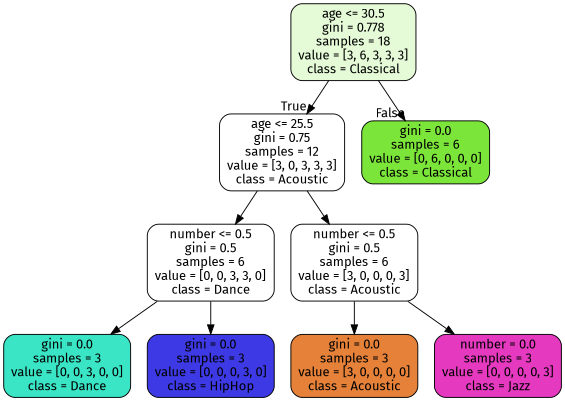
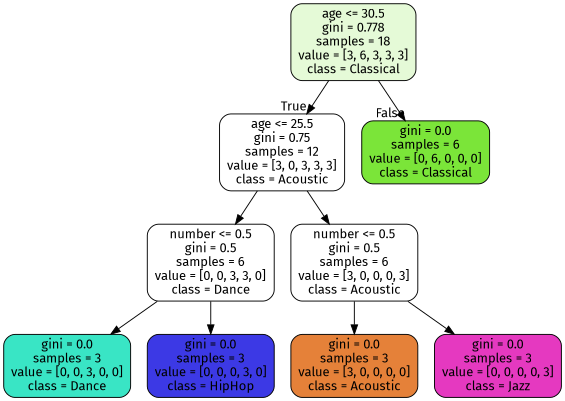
(498, 366) -> (498, 366)
